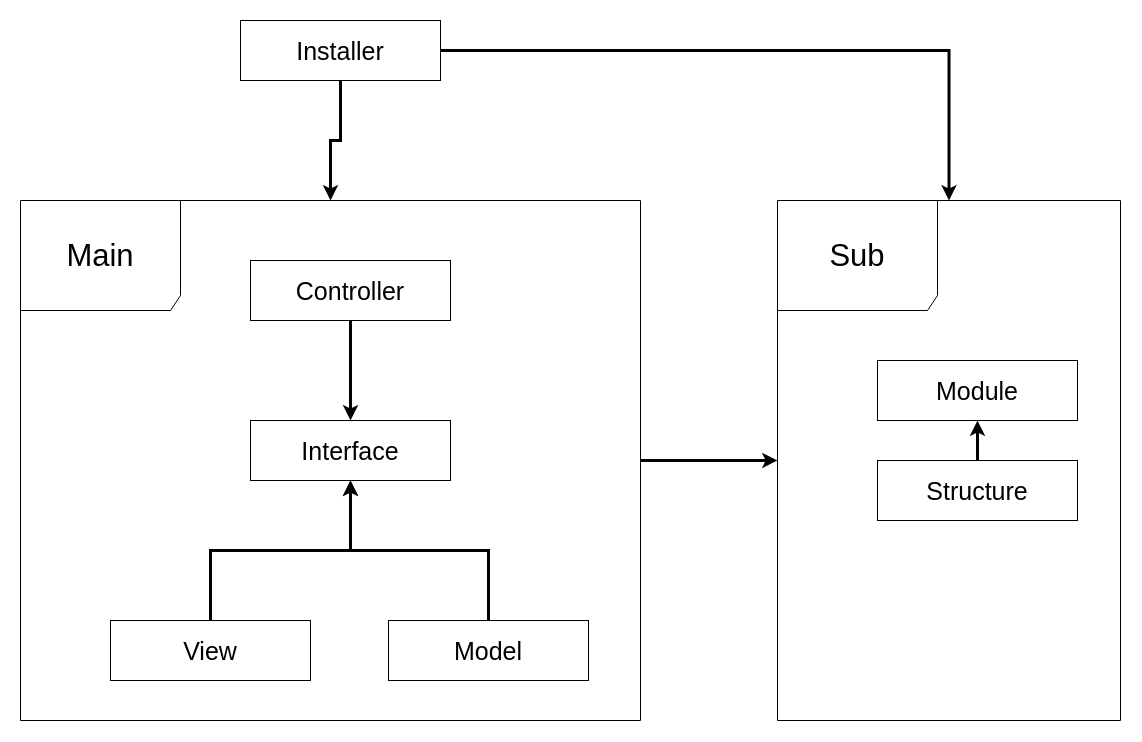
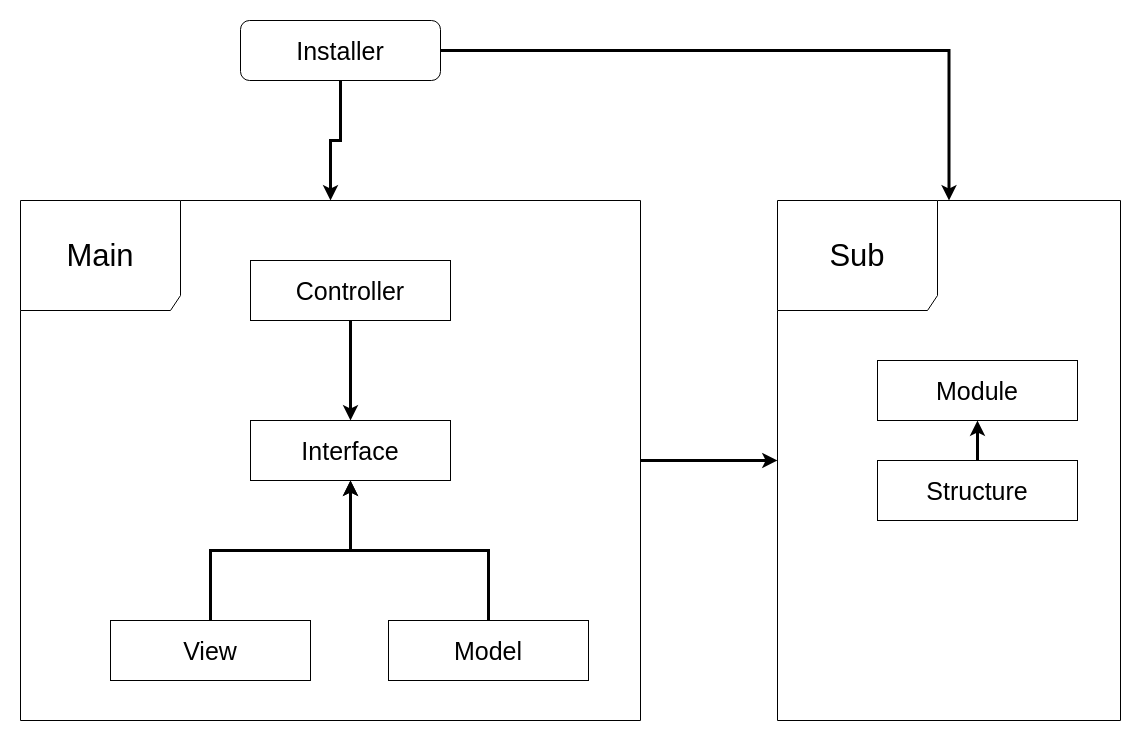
(341, 51) -> (341, 51)
